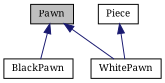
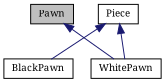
(44, 46) -> (74, 44)
